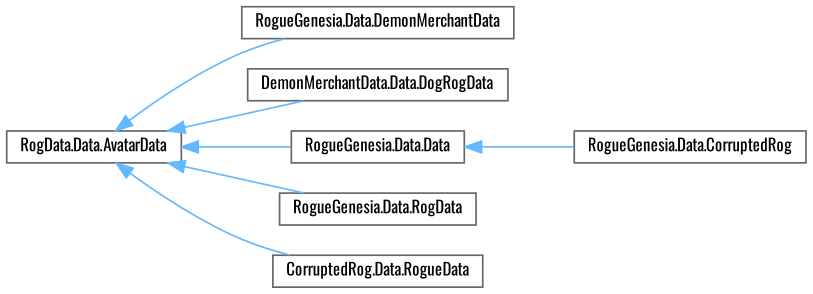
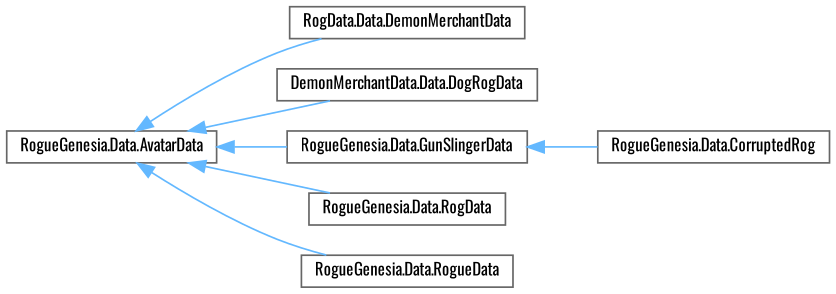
(378, 23) -> (407, 23)
(94, 147) -> (112, 147)
(378, 147) -> (407, 147)
(378, 271) -> (407, 271)
